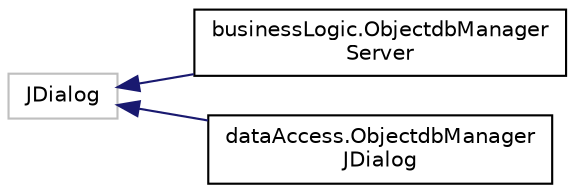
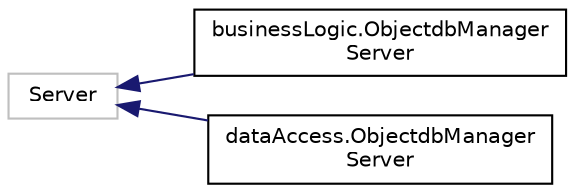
(63, 96) -> (63, 96)
(380, 150) -> (380, 150)
